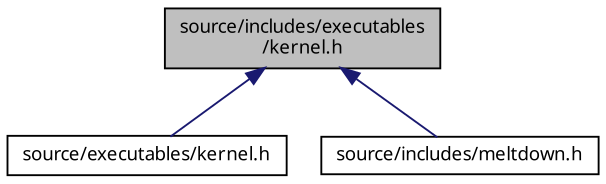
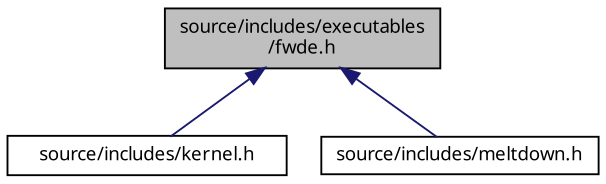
(303, 38) -> (303, 38)
(147, 156) -> (147, 156)
